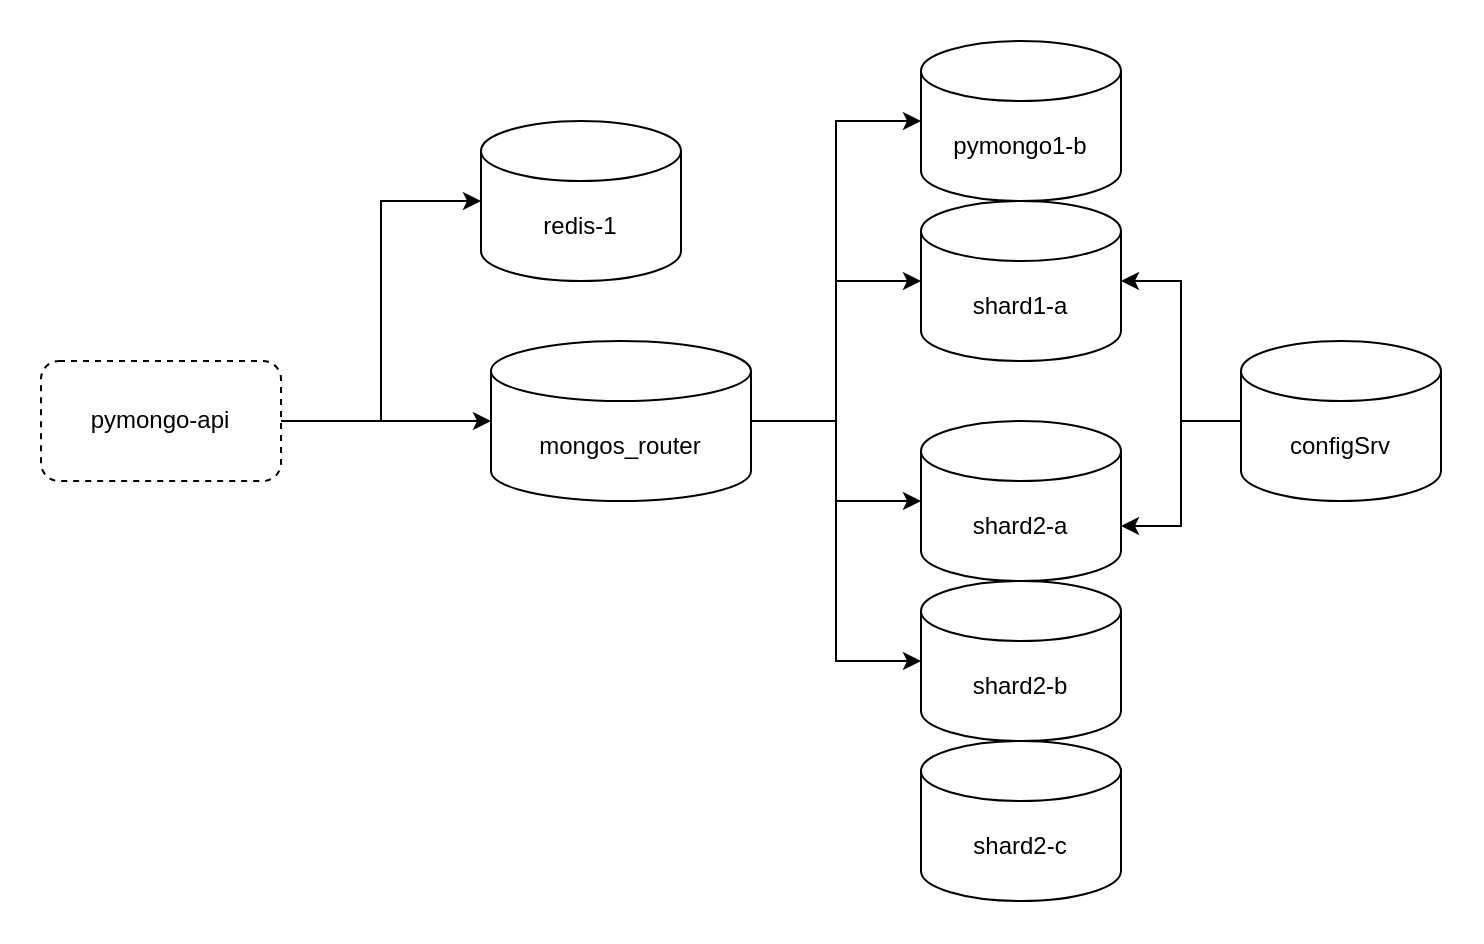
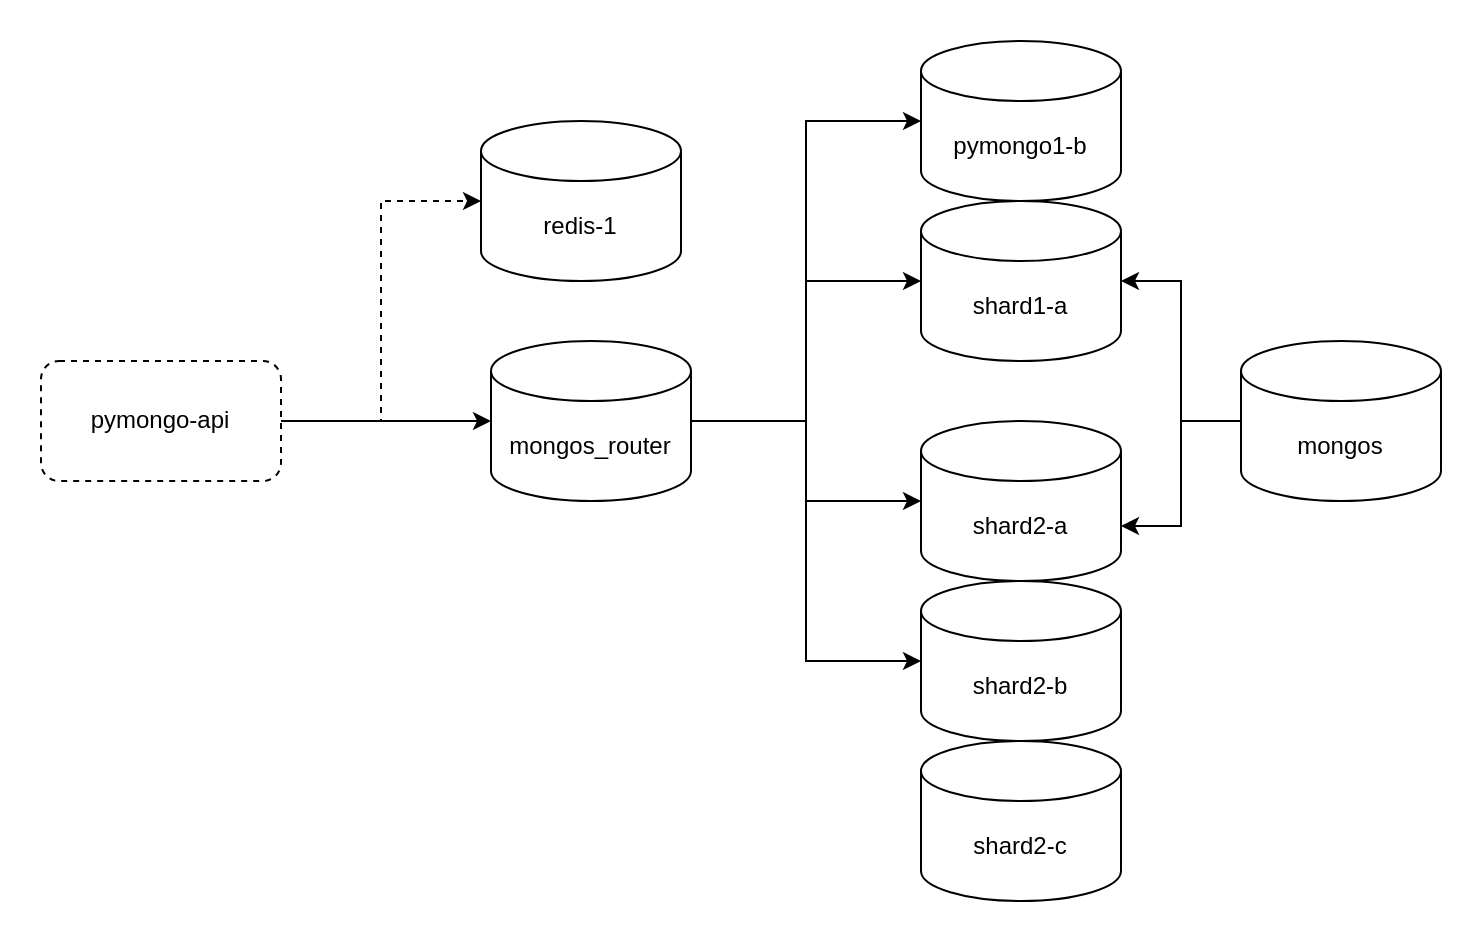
(381, 267) -> (381, 267)
(621, 421) -> (591, 421)
(1341, 447) -> (1341, 447)
